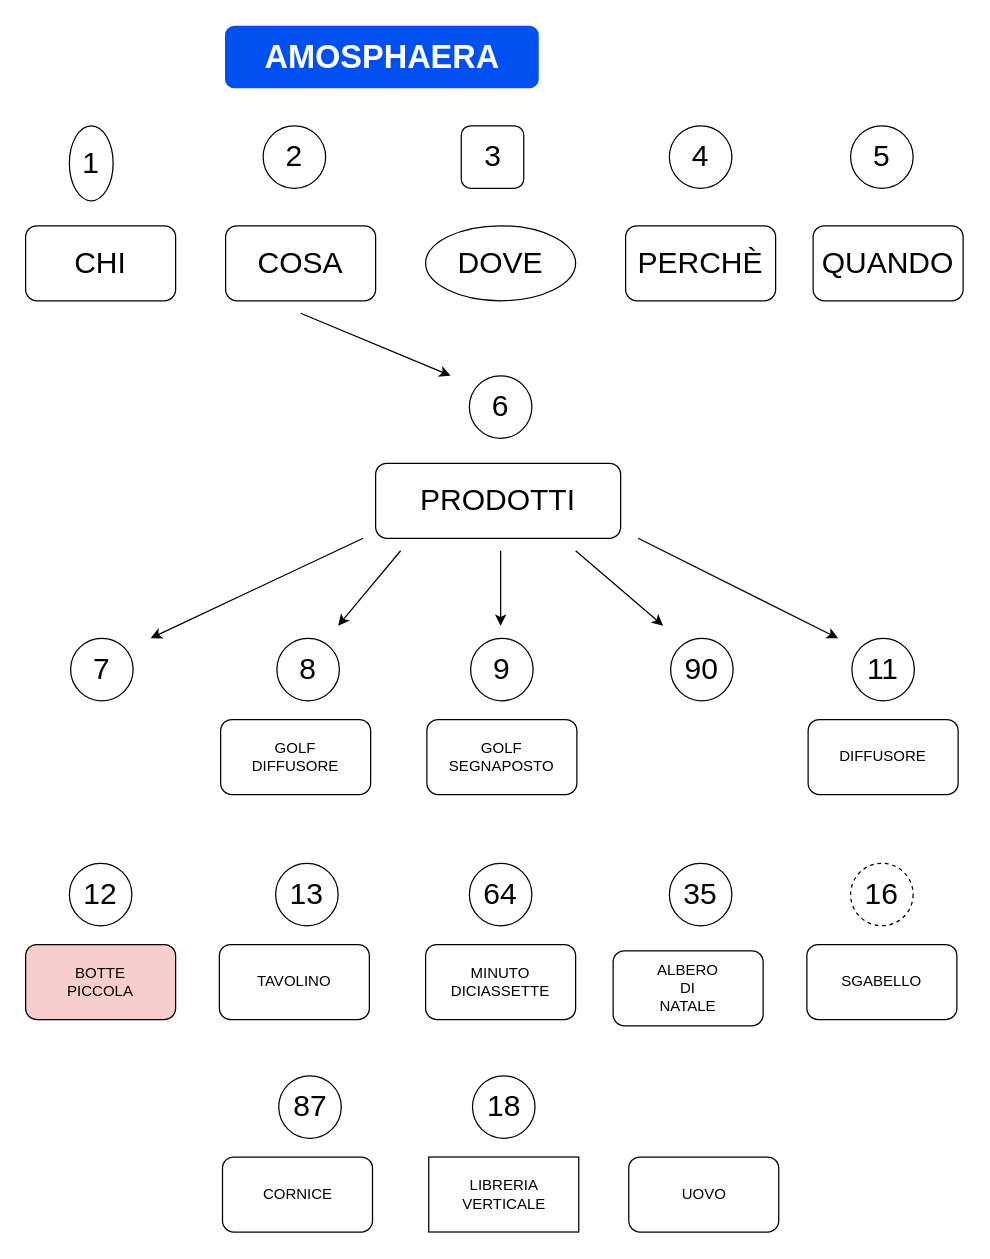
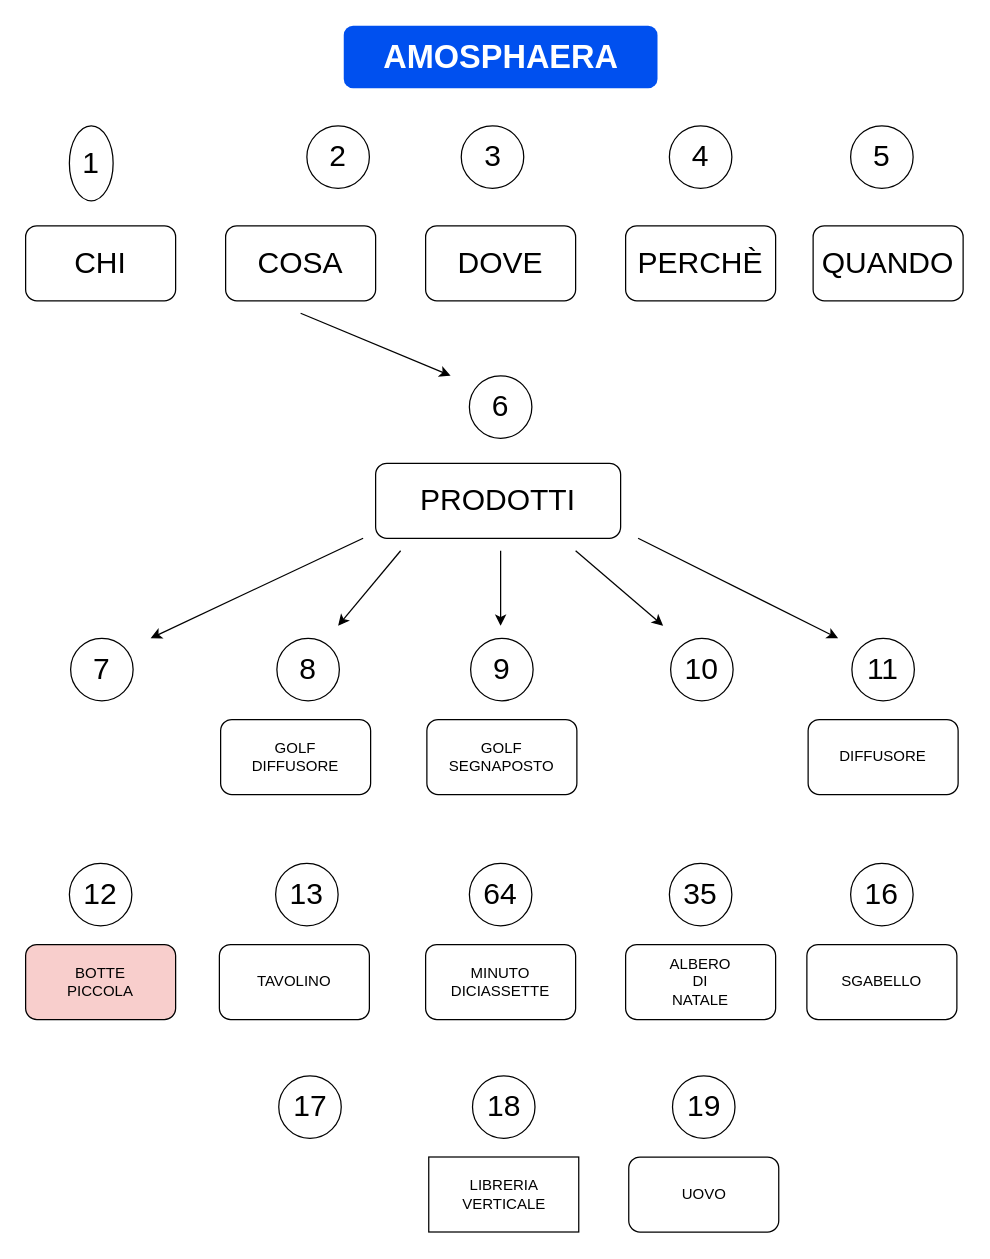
(382, 57) -> (501, 57)
(294, 157) -> (338, 157)
(493, 157) -> (493, 157)
(501, 263) -> (501, 263)
(702, 669) -> (702, 669)
(882, 894) -> (882, 894)
(688, 988) -> (701, 982)
(311, 1107) -> (311, 1107)
none -> (704, 1107)
(298, 1194) -> none
